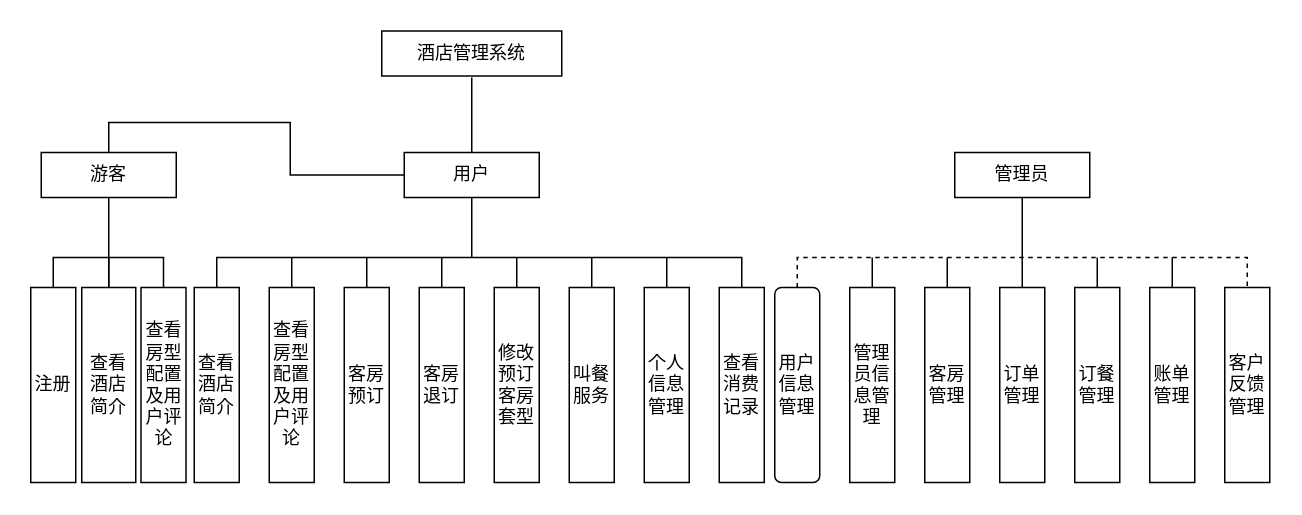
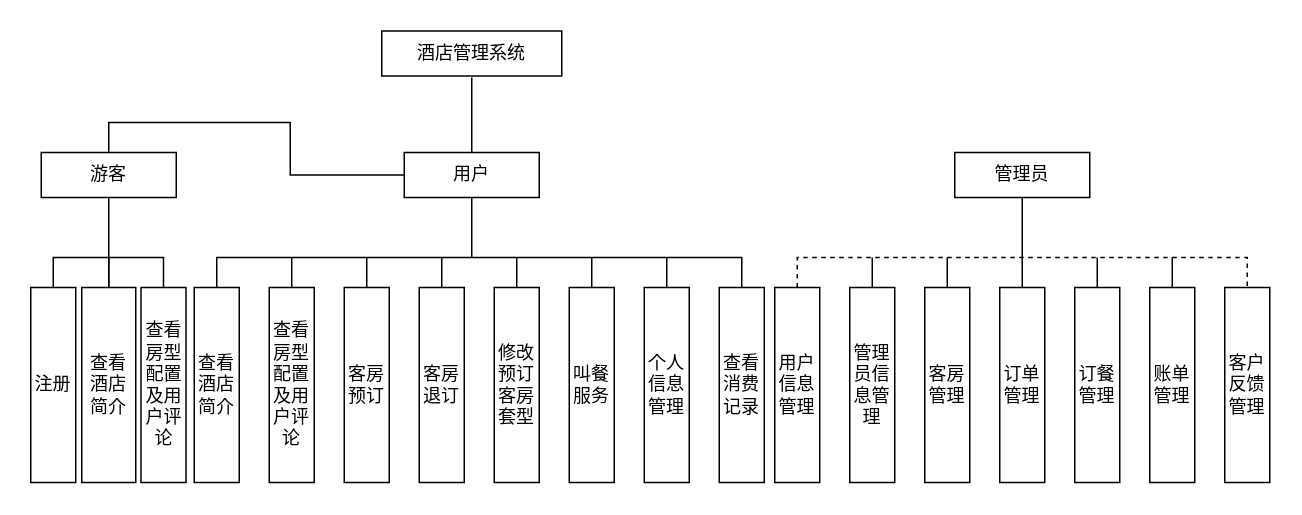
(797, 385) -> (797, 385)
